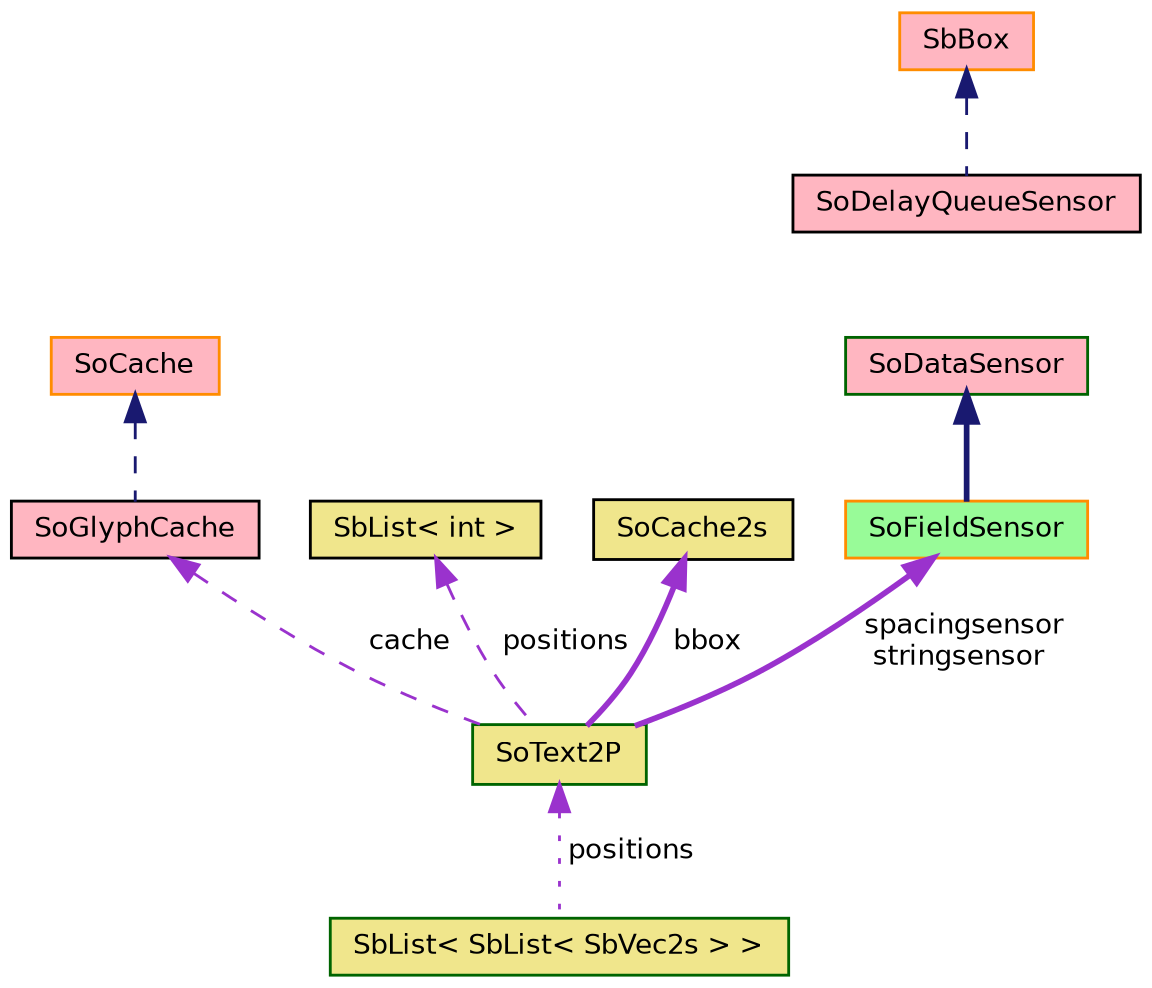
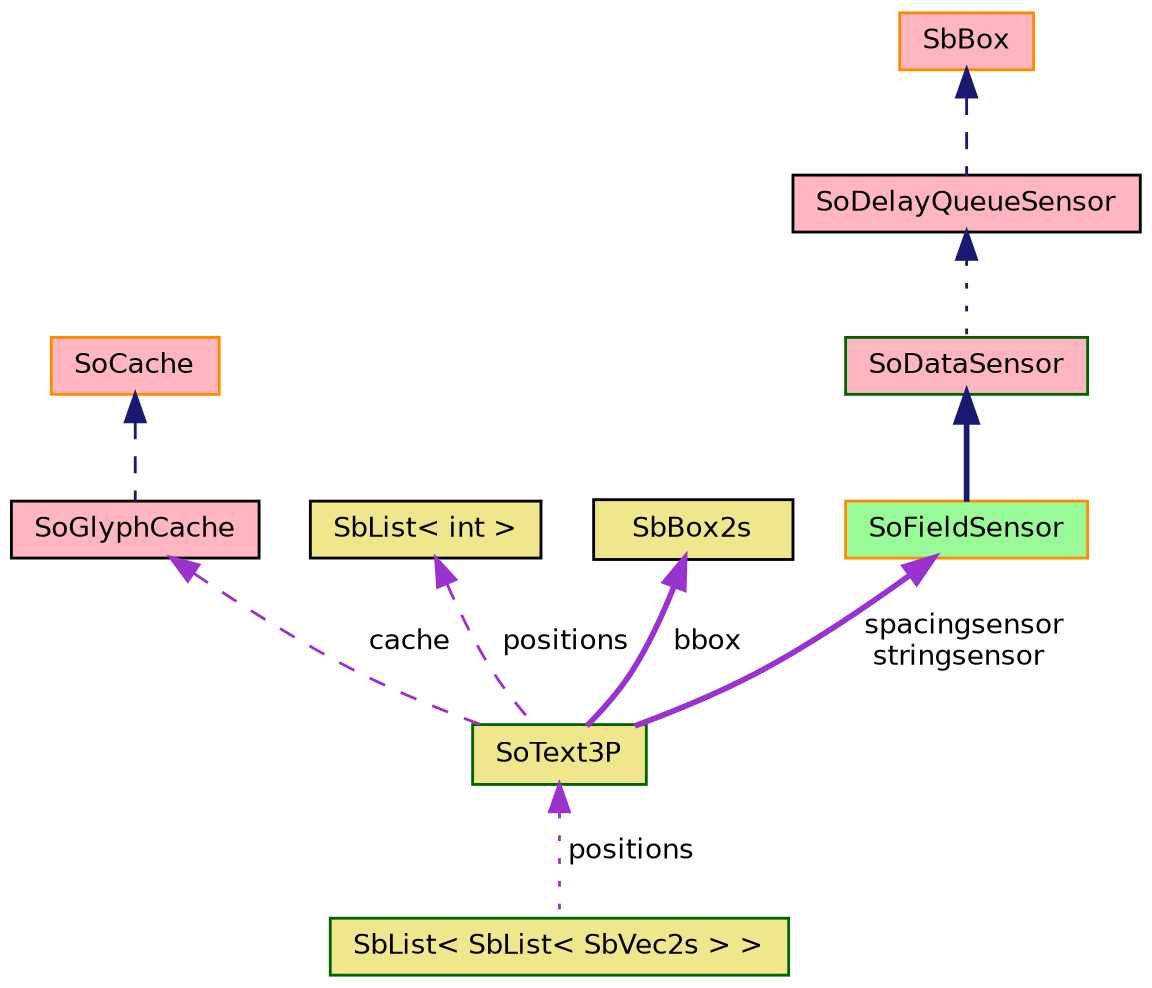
none -> (967, 299)
(693, 530) -> (693, 530)
(559, 755) -> (559, 755)
